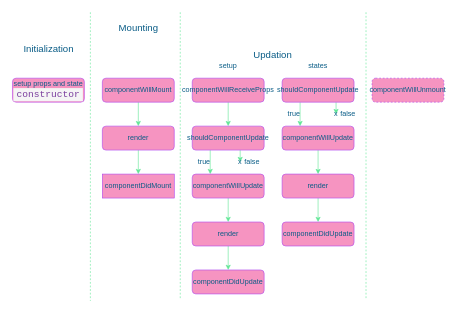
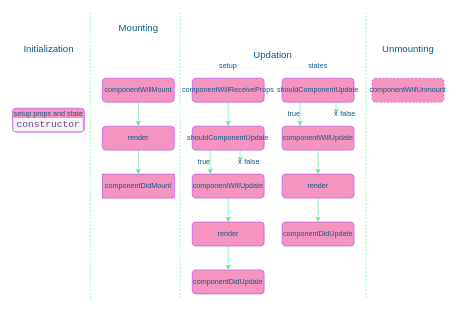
none -> (408, 48)
(48, 90) -> (48, 120)
